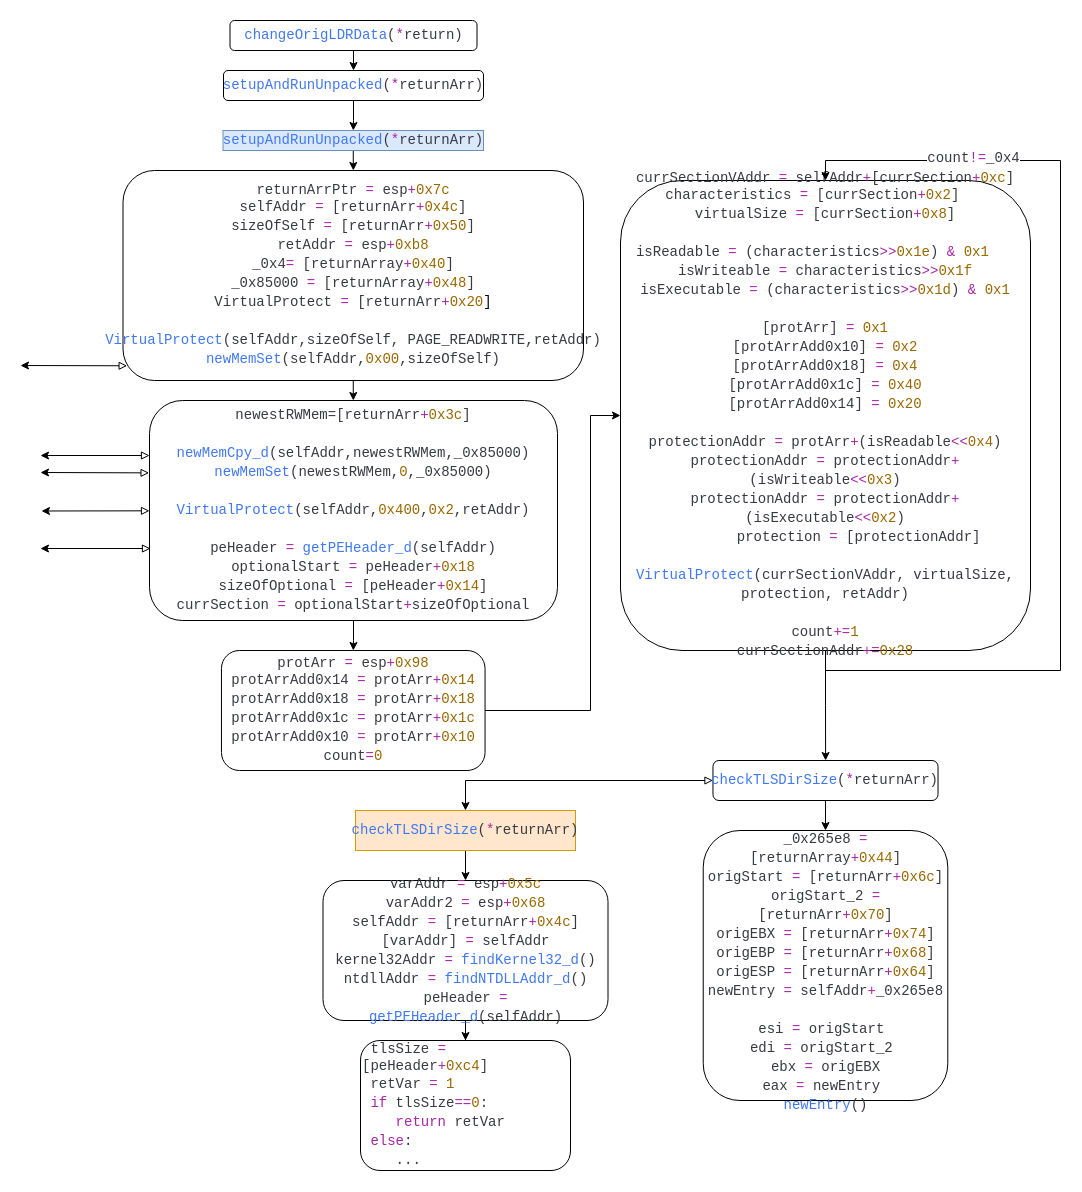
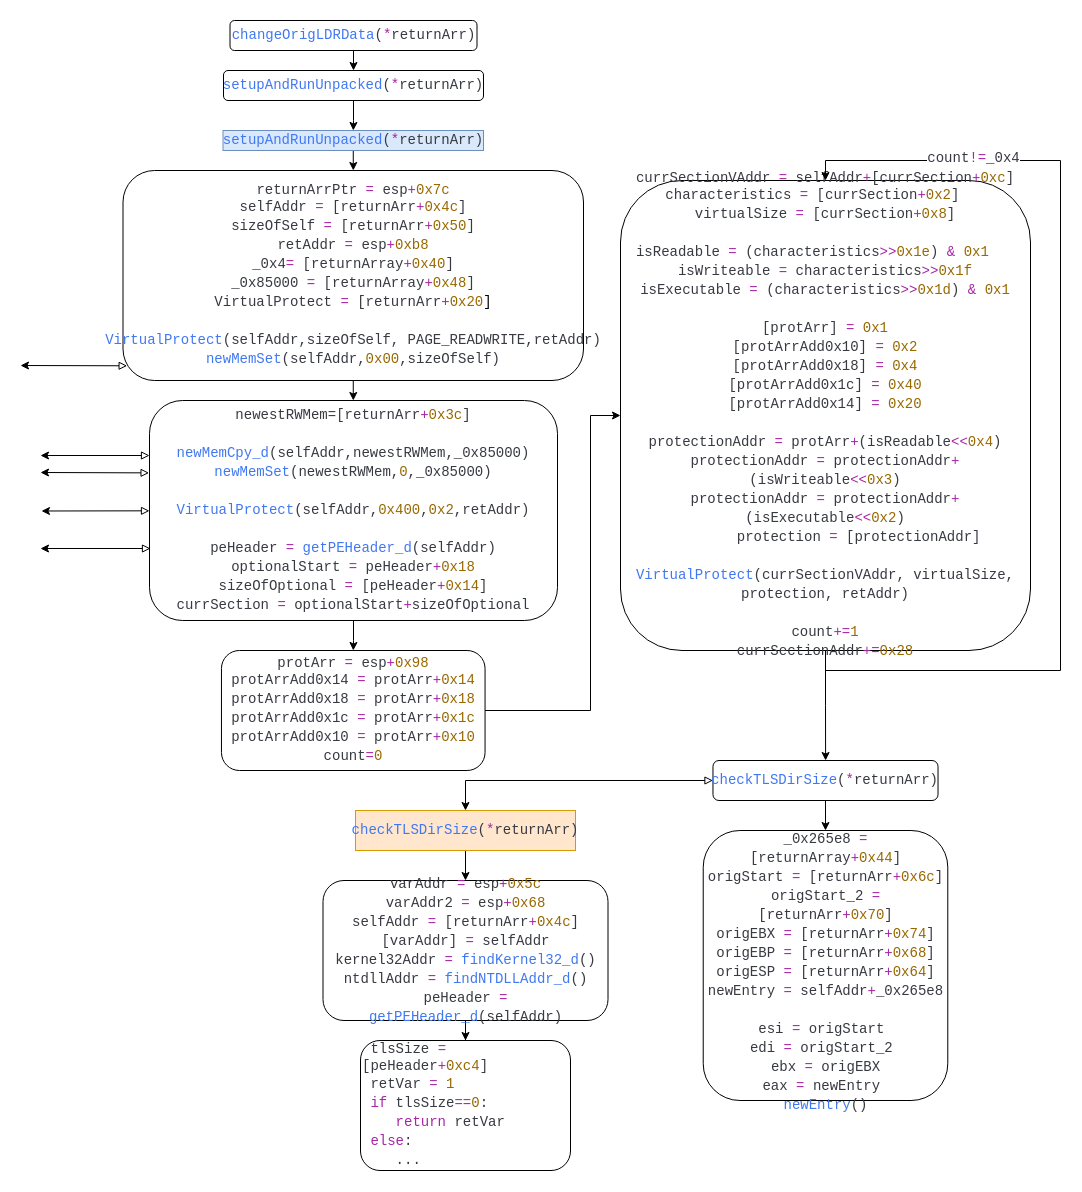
(354, 36) -> (354, 36)
